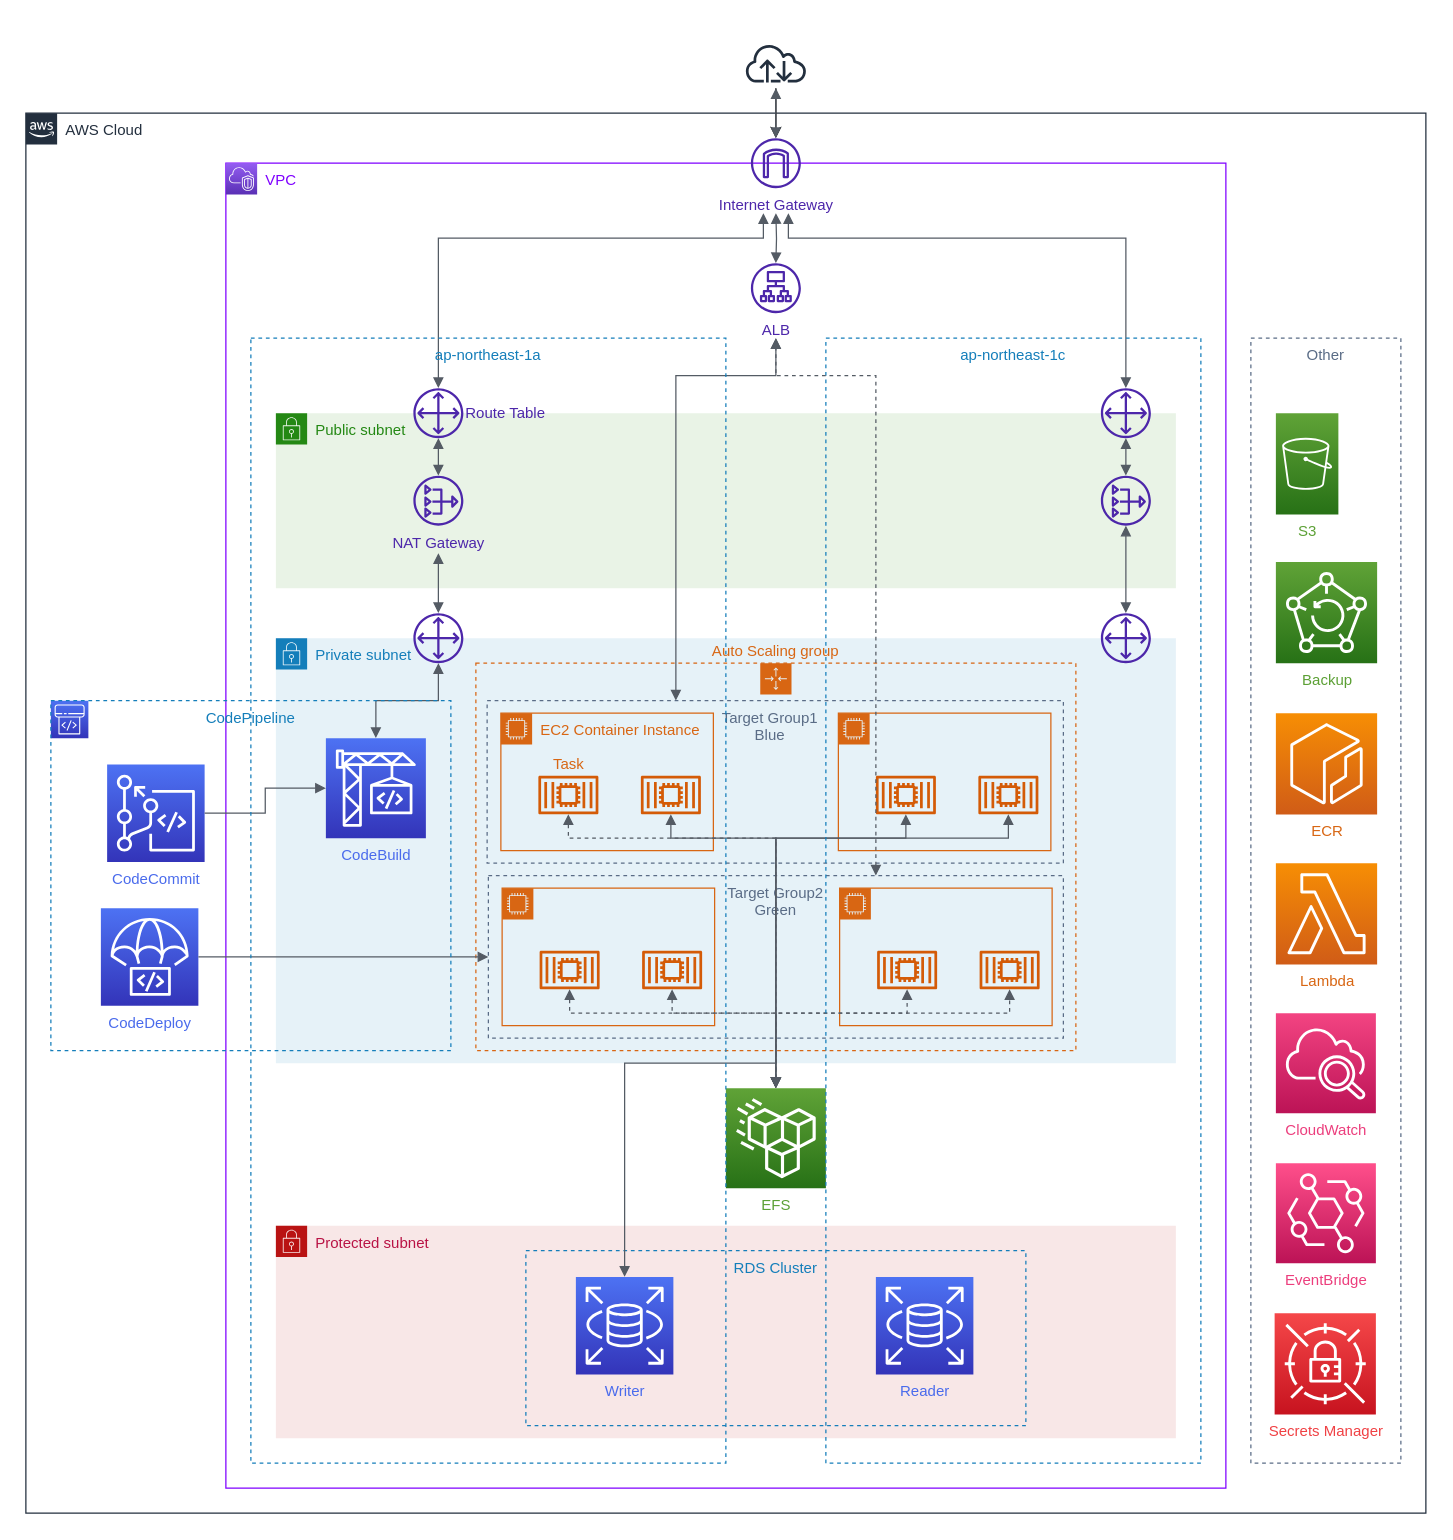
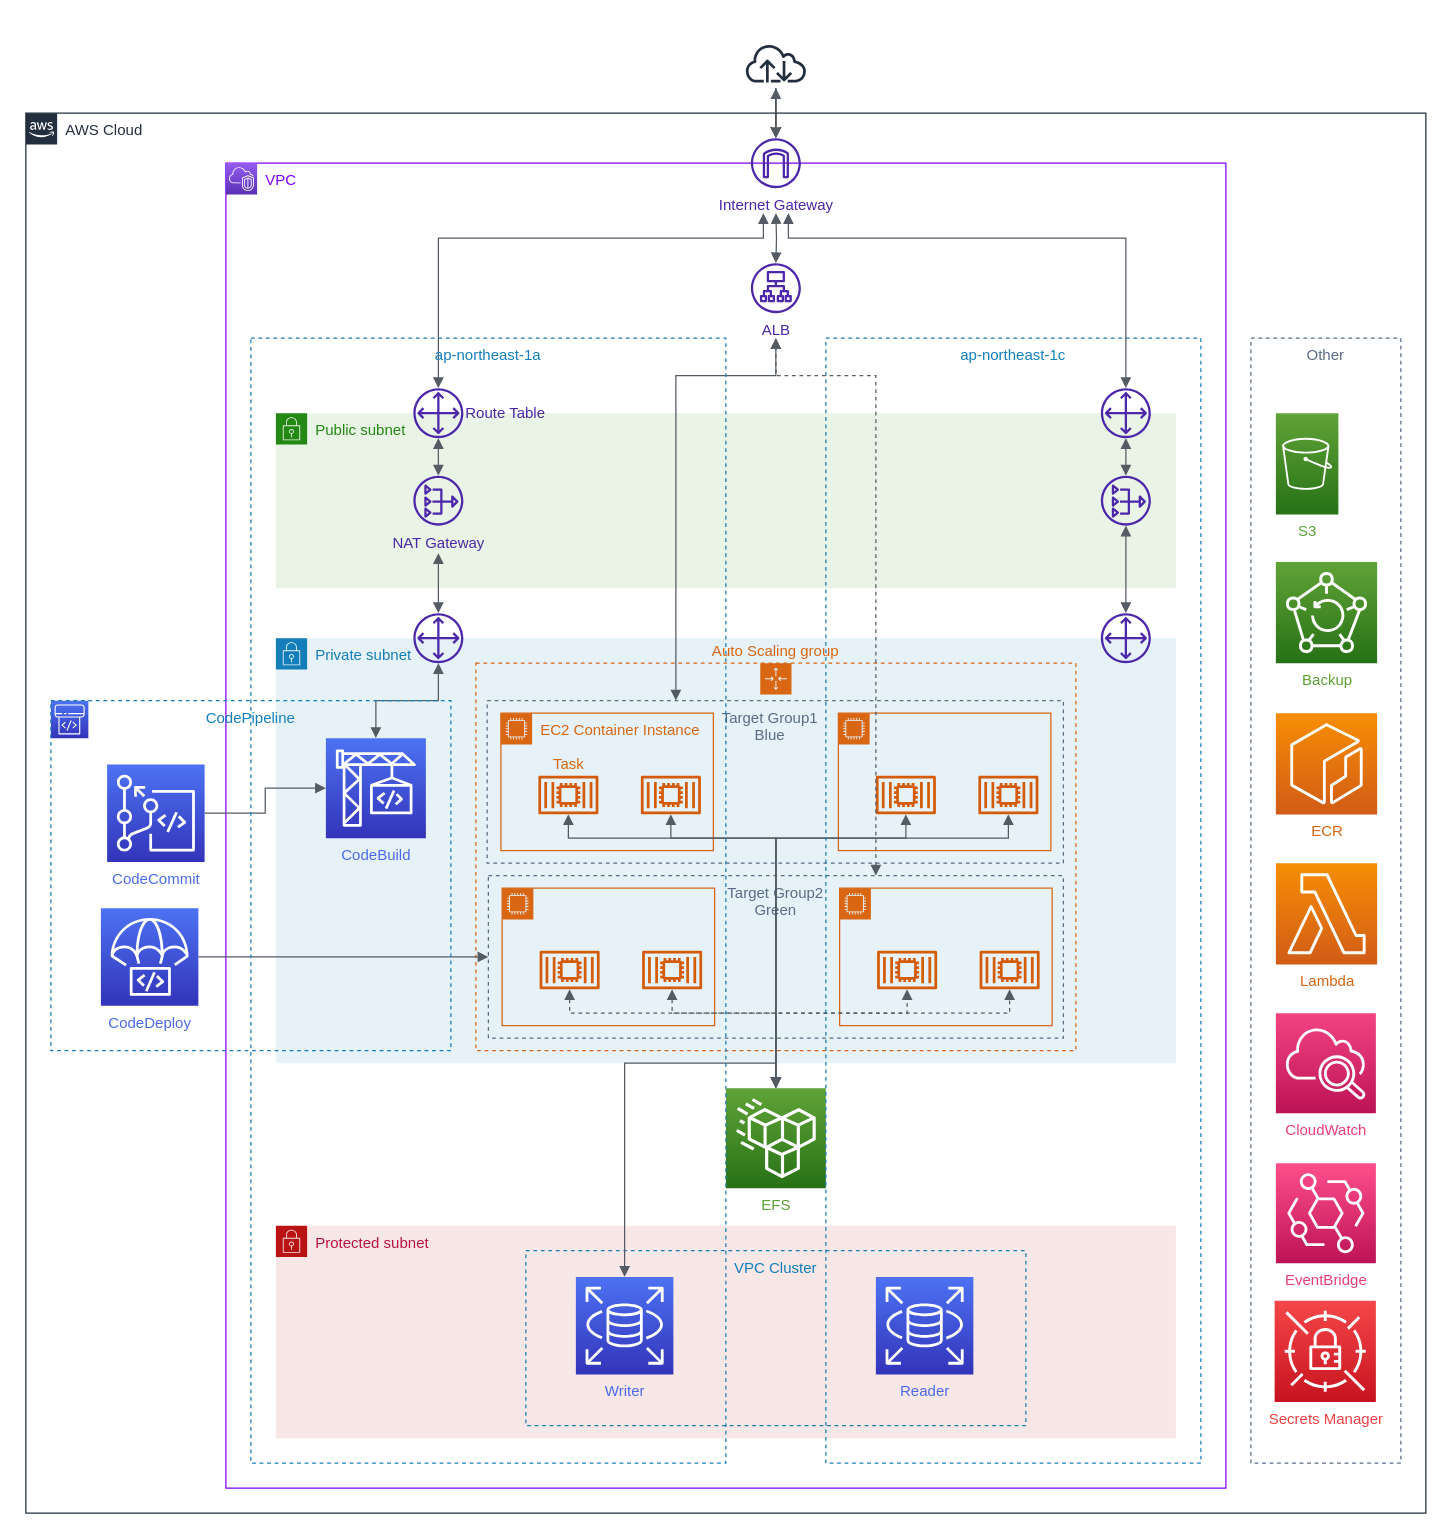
(612, 838) -> (612, 838)
(775, 1268) -> (775, 1268)
(1325, 1364) -> (1325, 1351)
